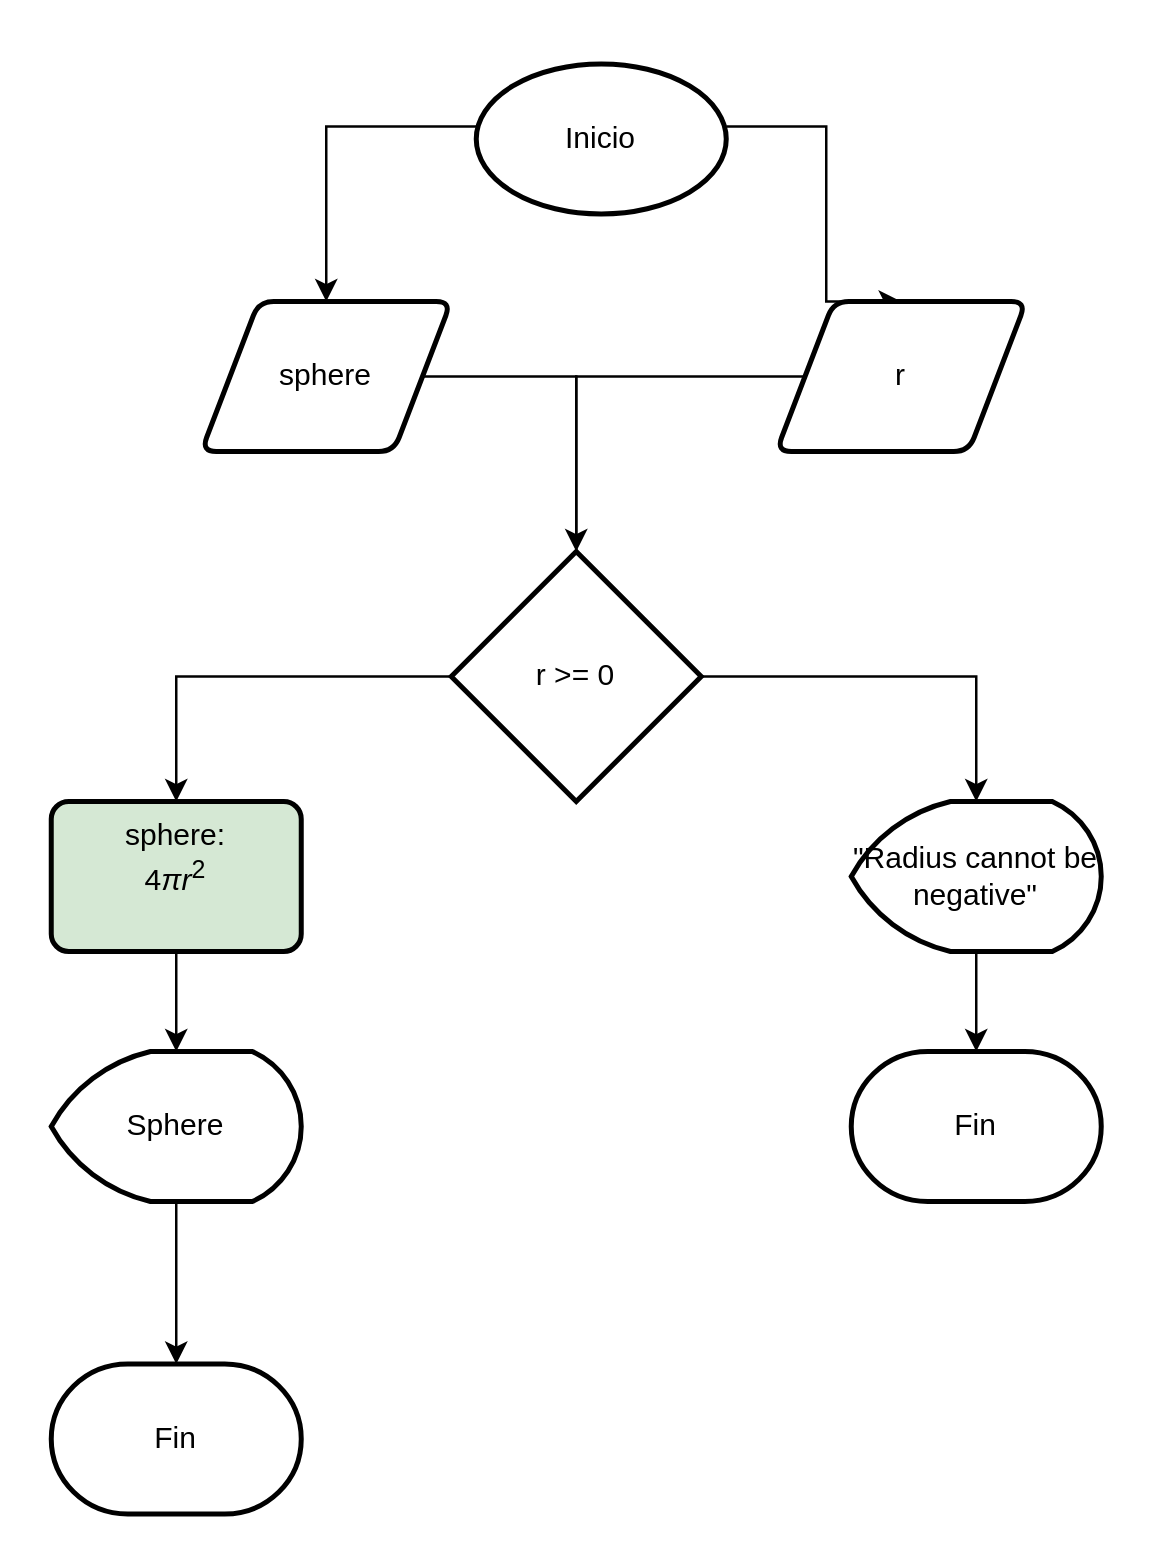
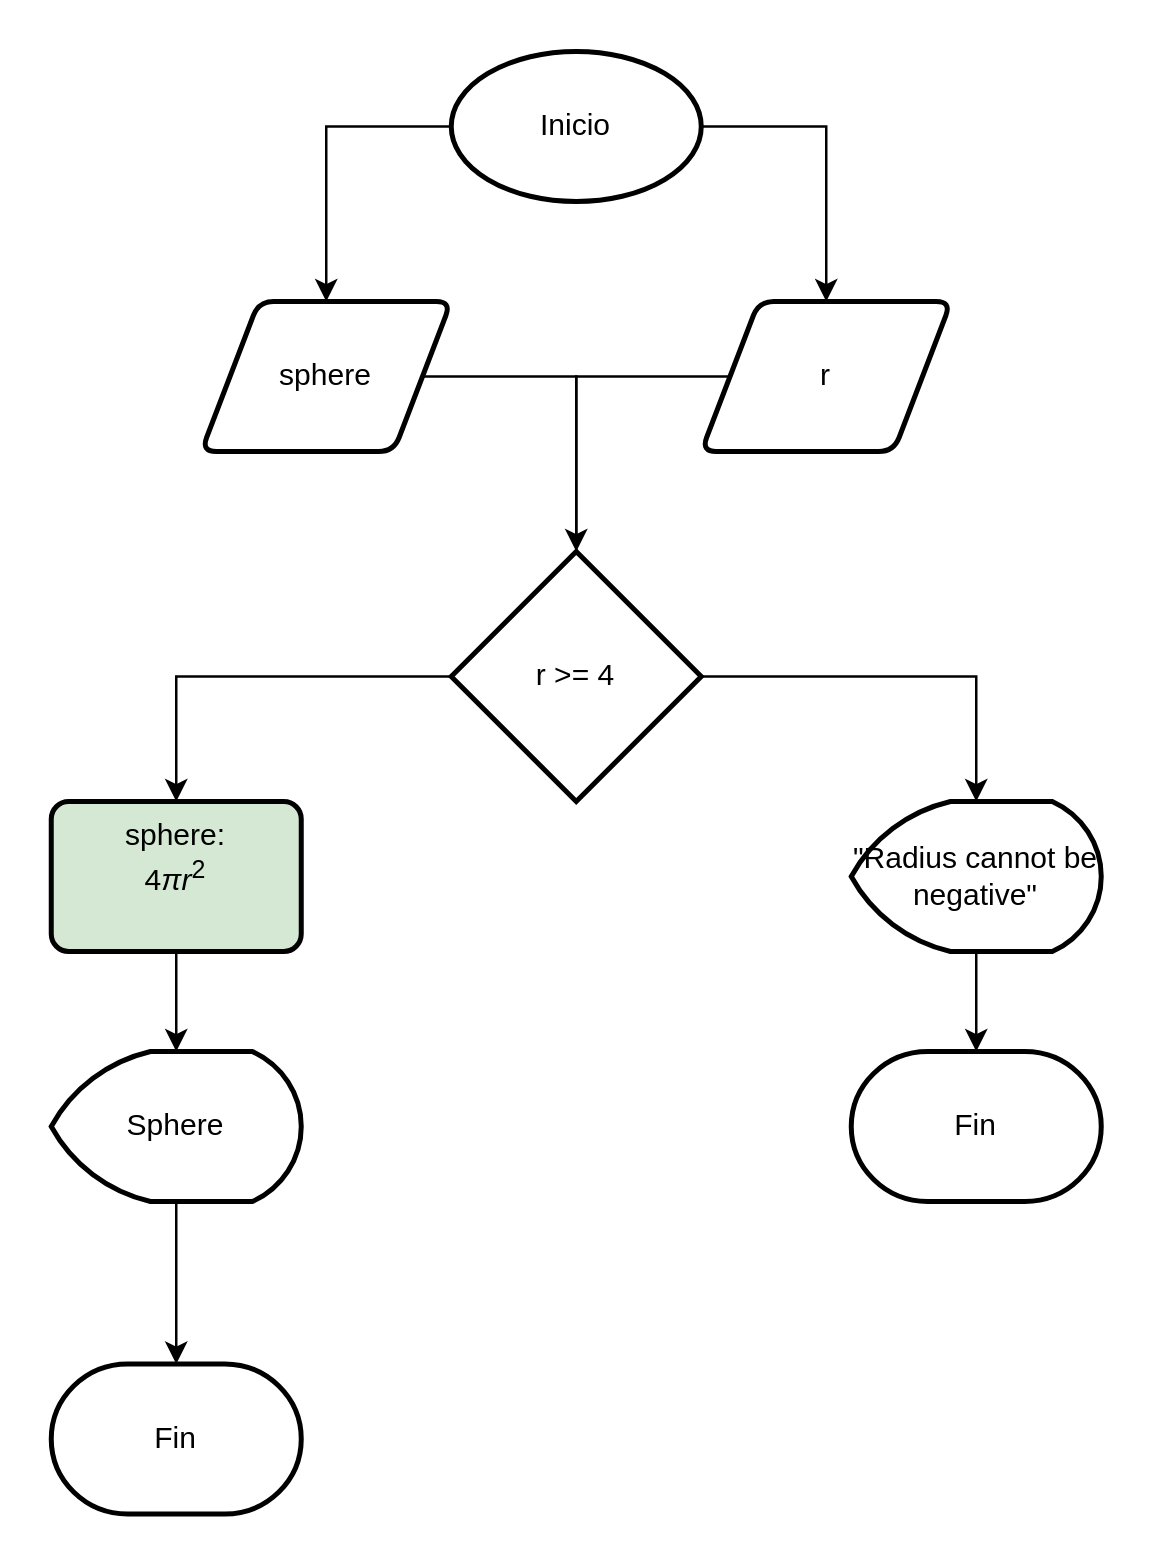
(601, 139) -> (576, 126)
(901, 376) -> (826, 376)
(576, 676) -> (576, 676)
